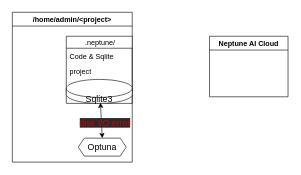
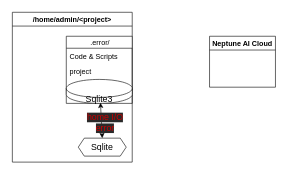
(99, 43) -> (99, 43)
(92, 56) -> (95, 56)
(249, 67) -> (243, 62)
(105, 123) -> (105, 123)
(102, 147) -> (102, 147)
